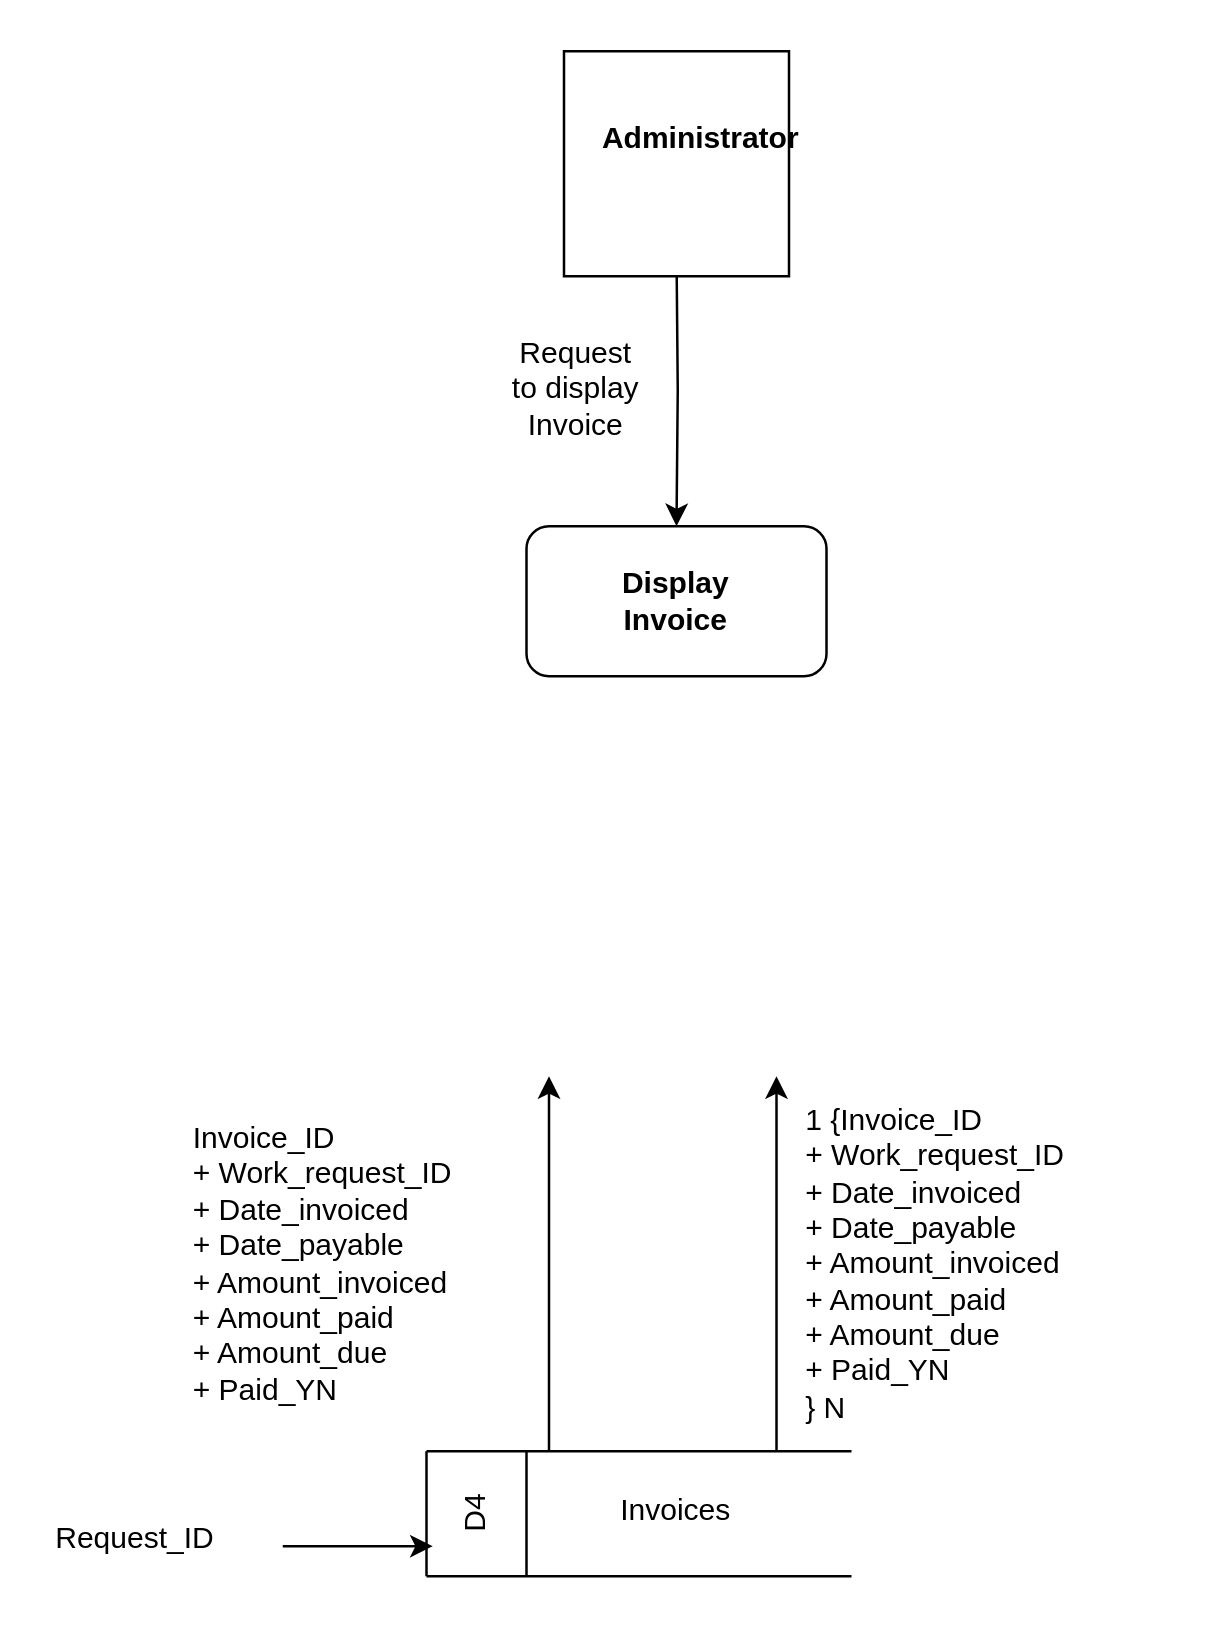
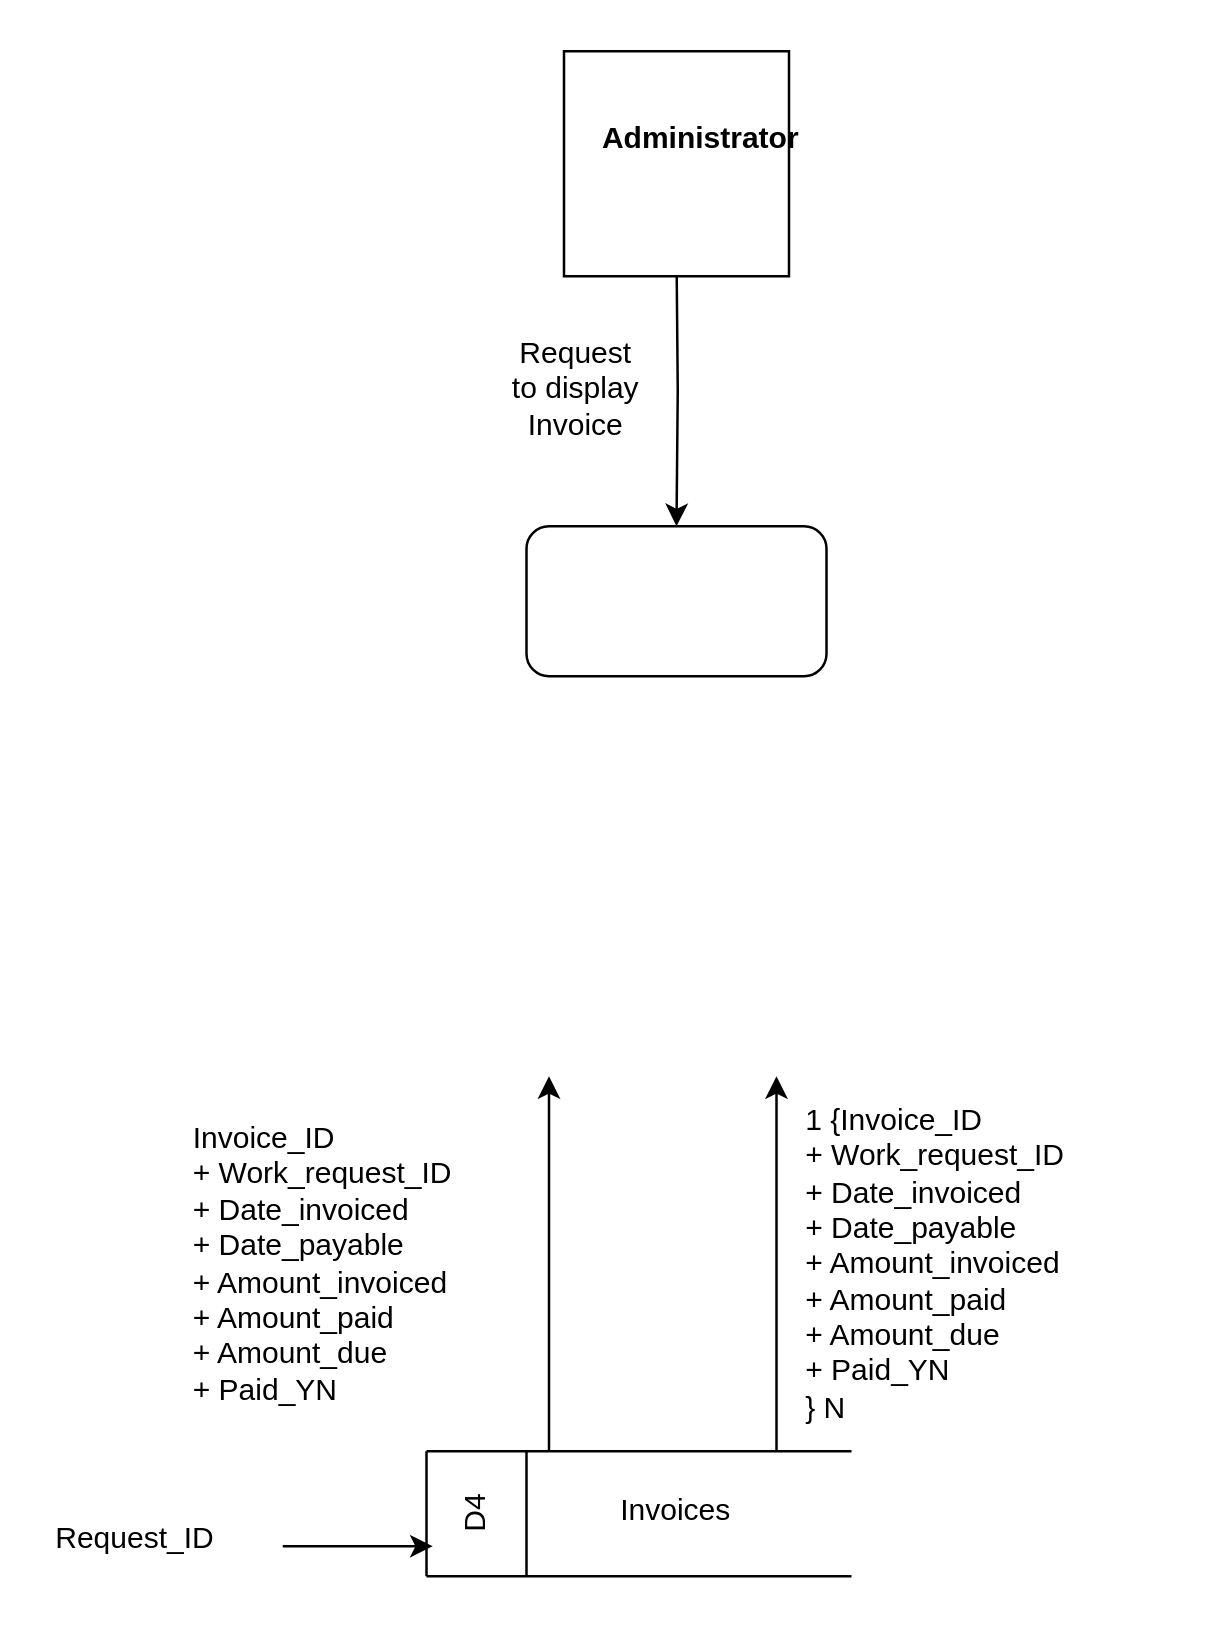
(676, 601) -> none
